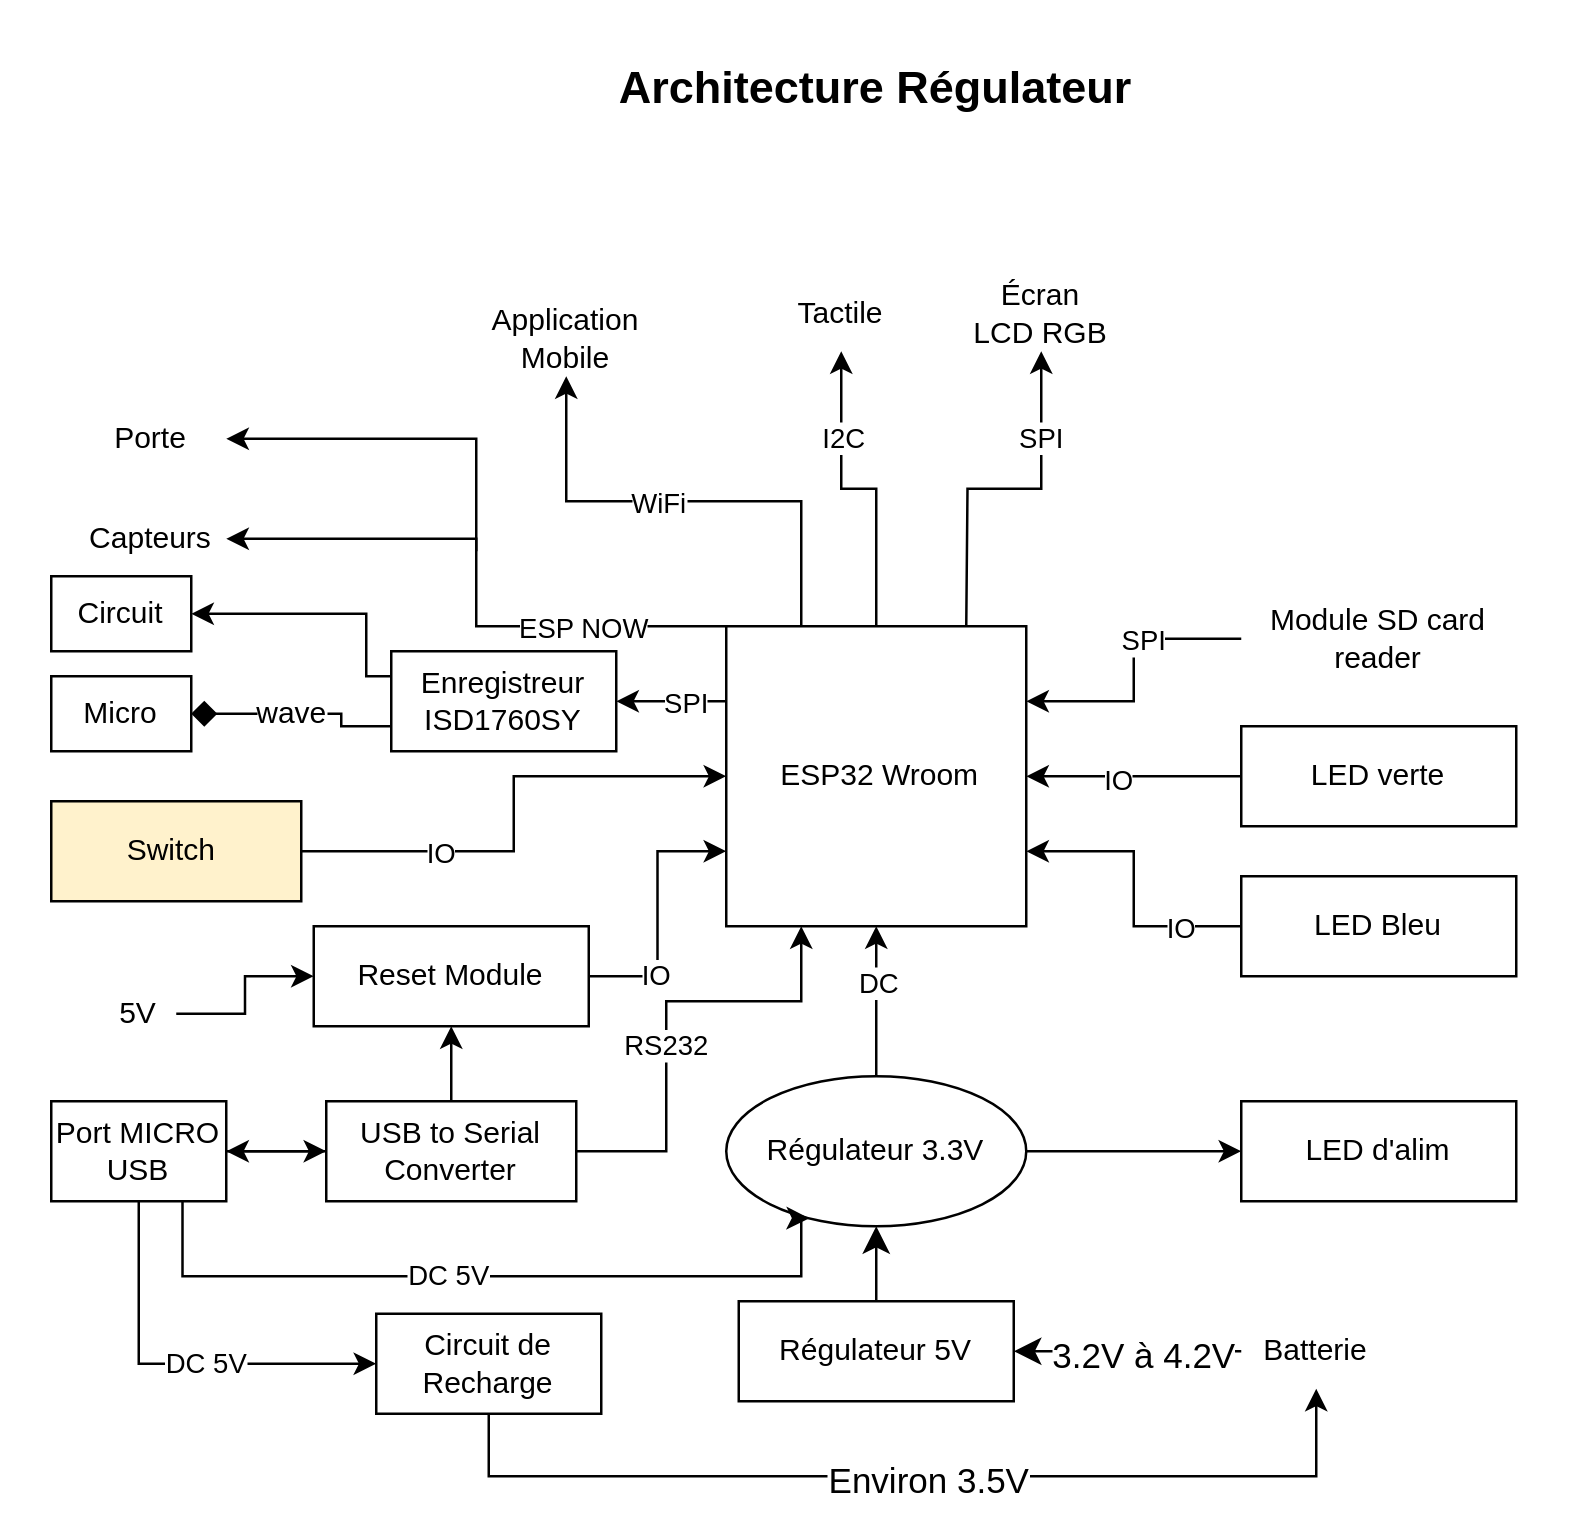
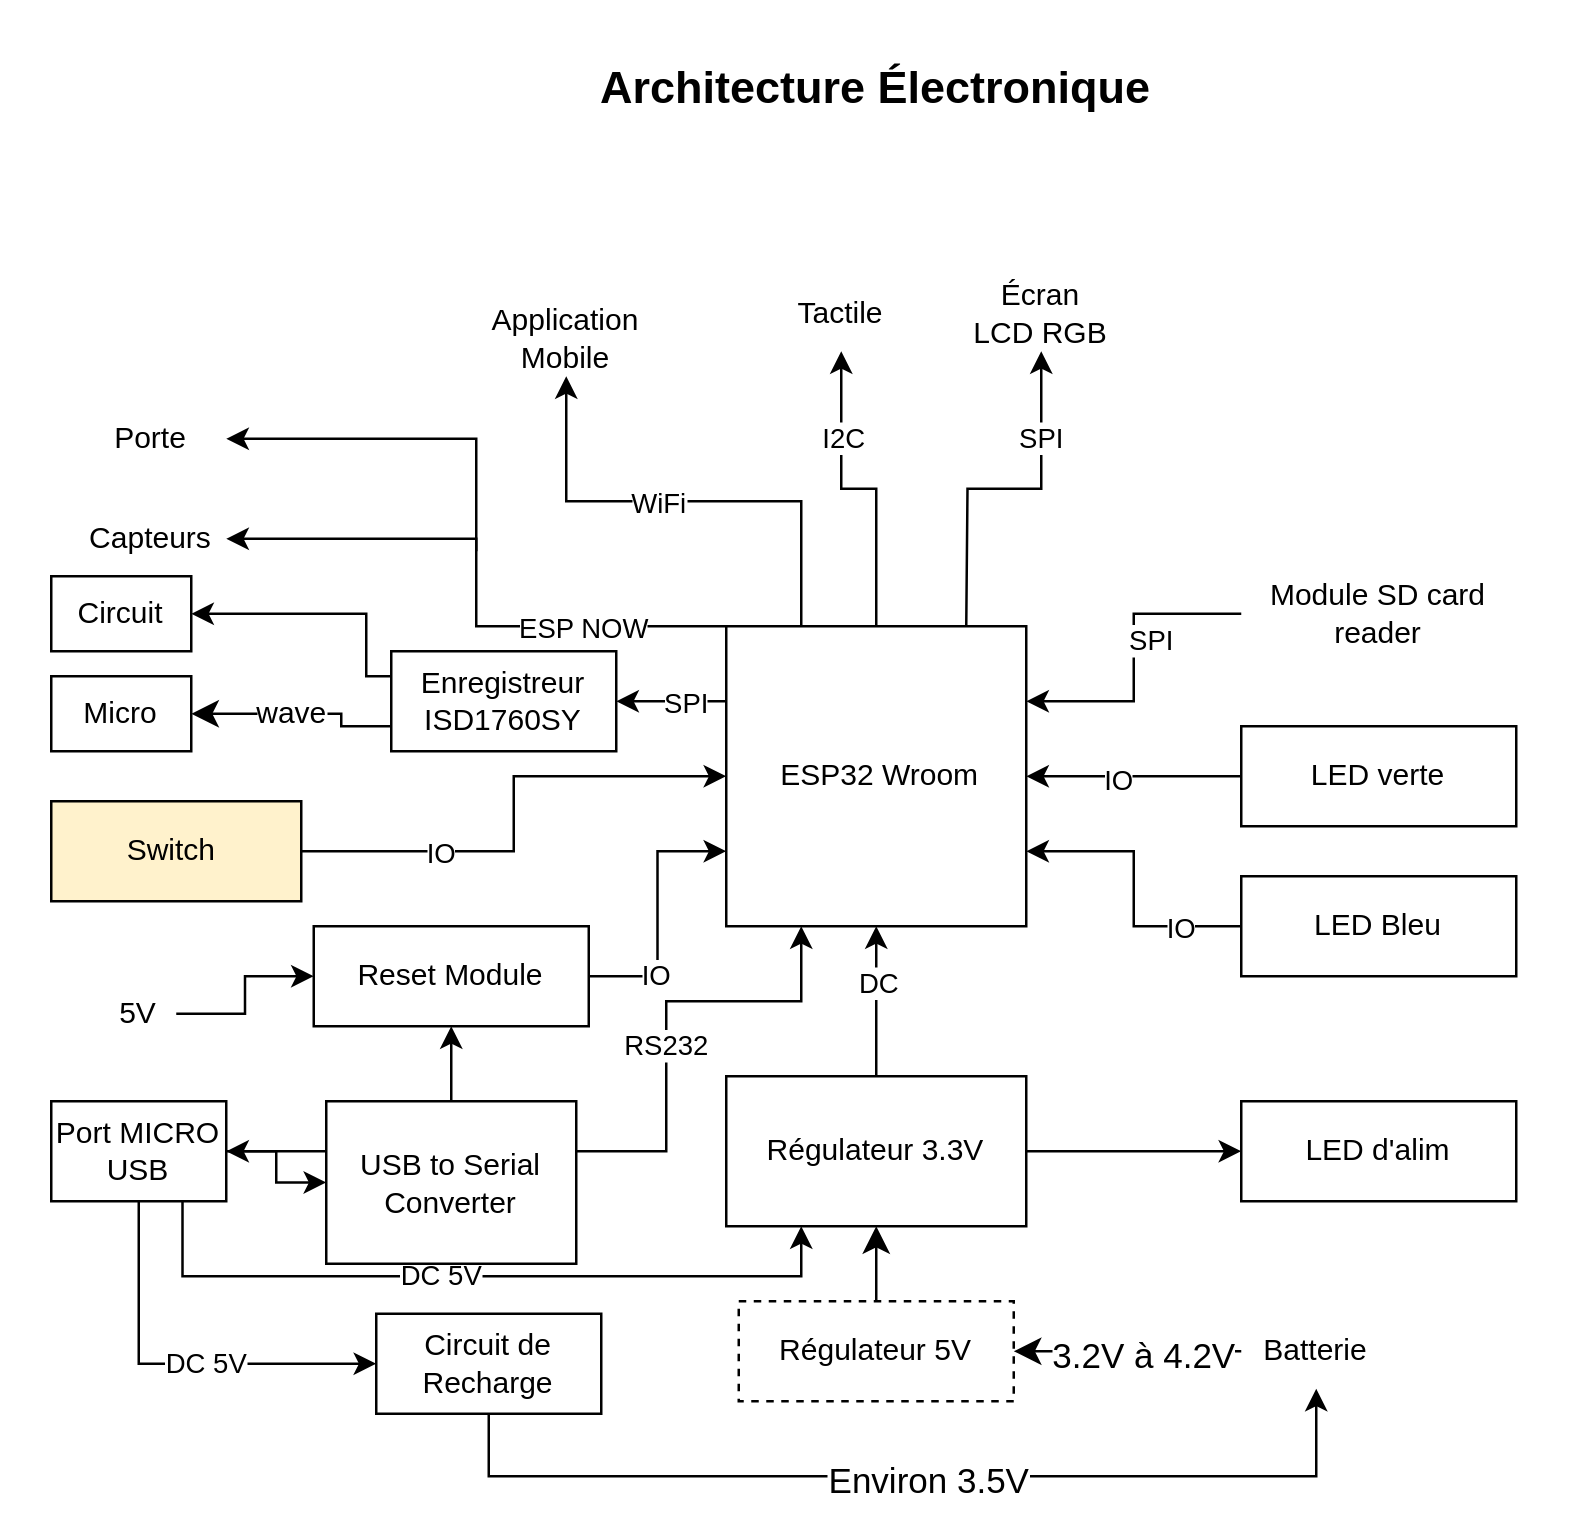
(876, 89) -> (876, 89)
(1379, 639) -> (1379, 614)
(217, 714) -> (214, 714)
(451, 1151) -> (451, 1183)
(876, 1151) -> (876, 1151)
(876, 1351) -> (876, 1351)
